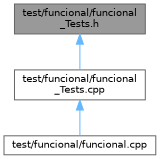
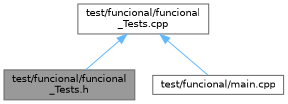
(80, 57) -> (103, 55)
(80, 145) -> (218, 85)
